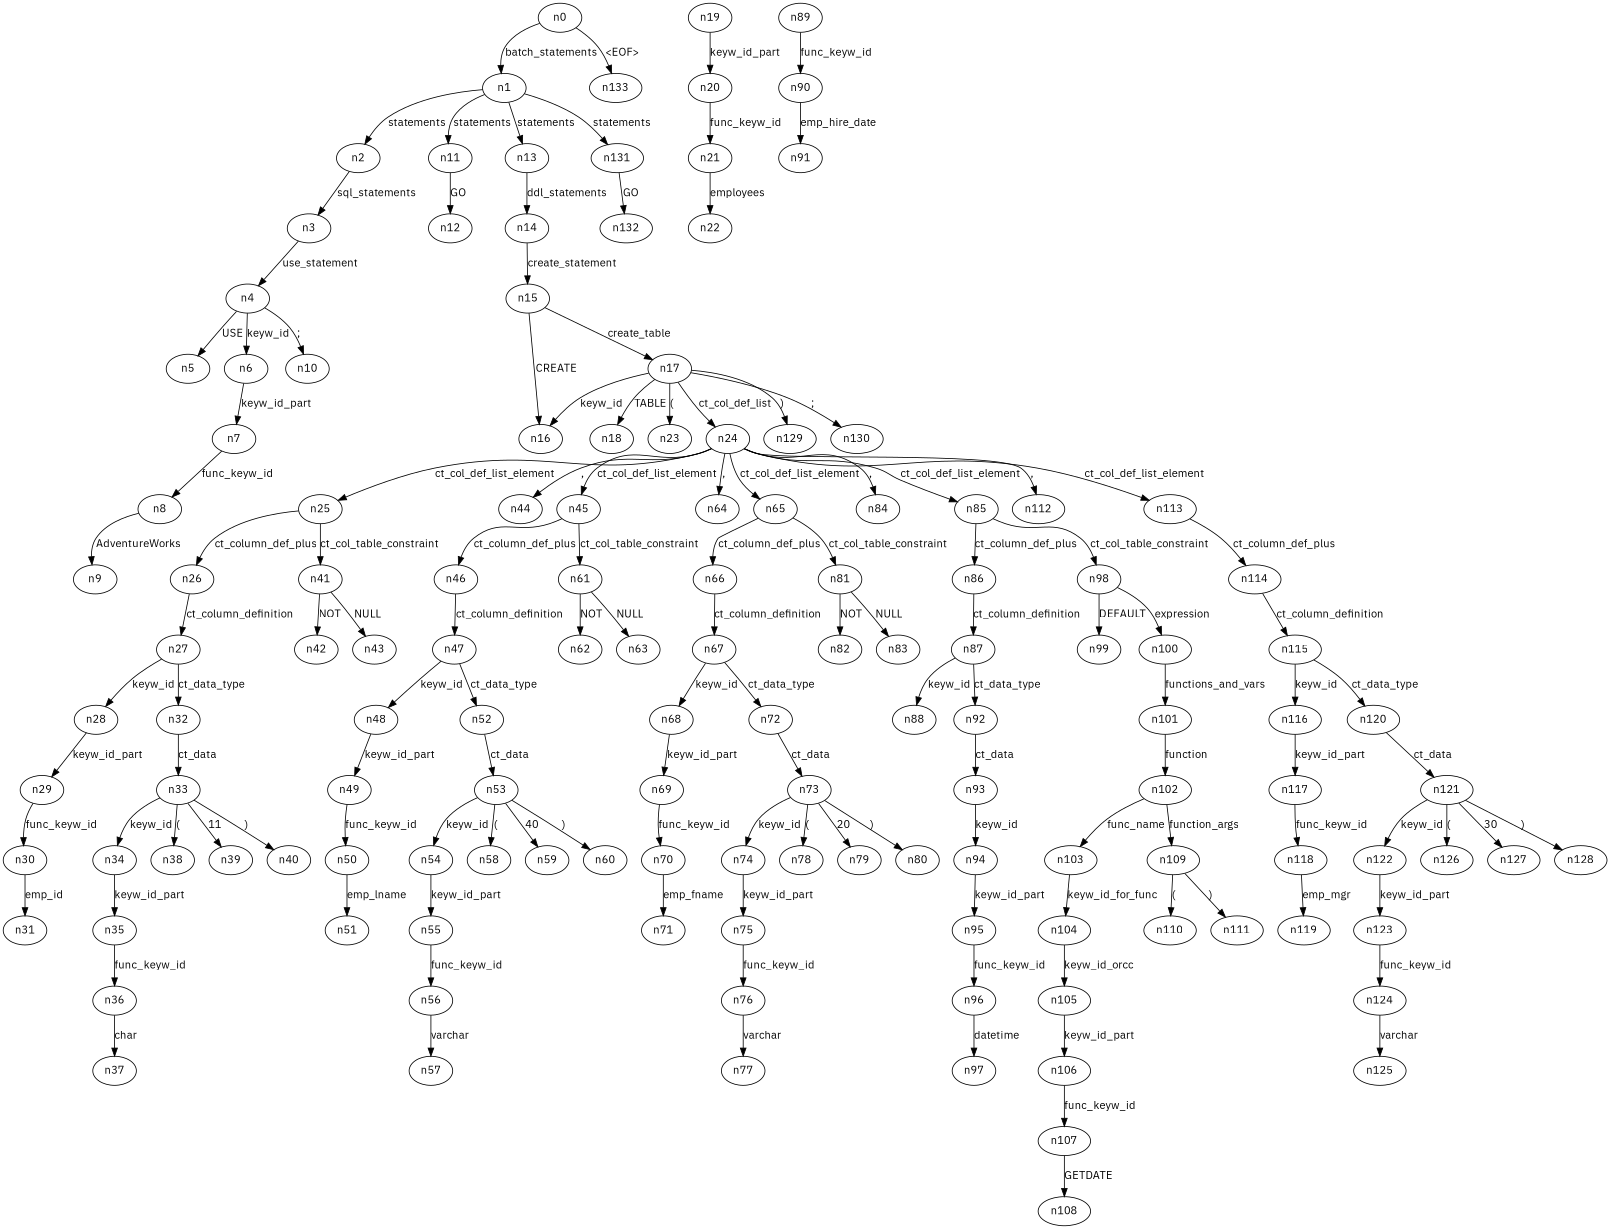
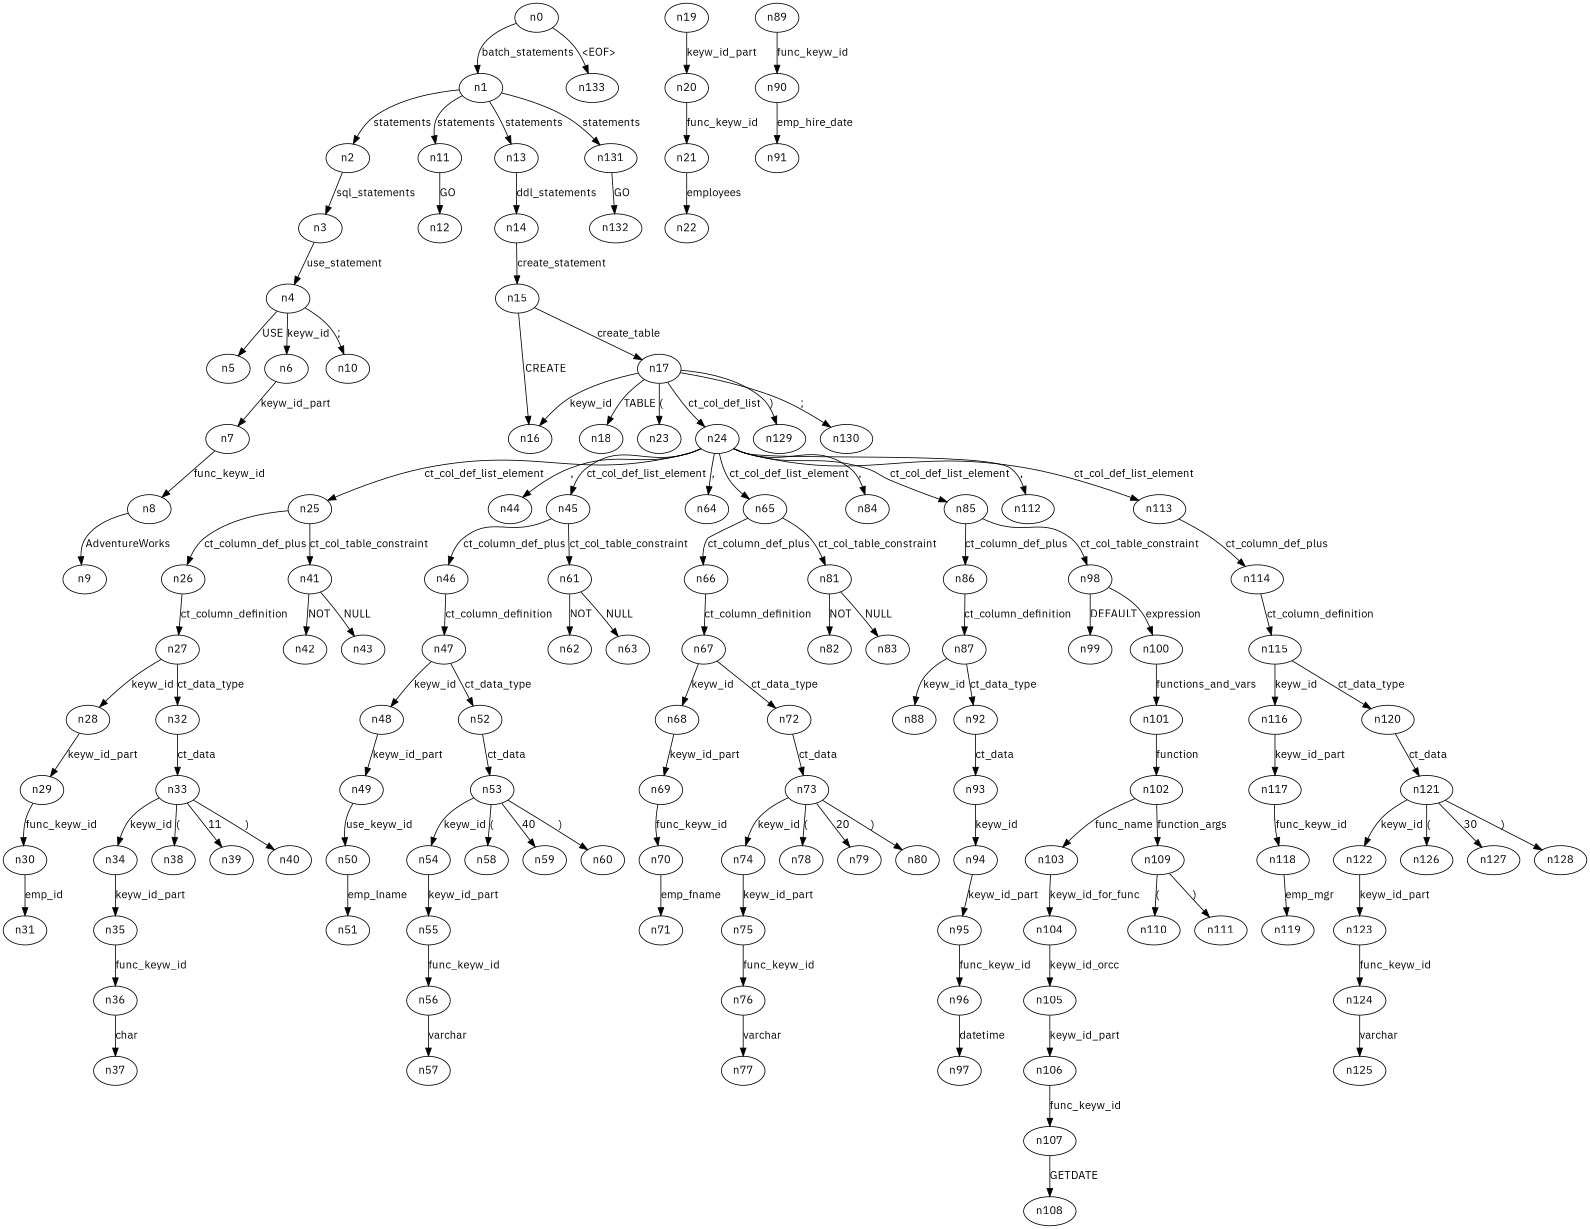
(381, 825) -> (380, 825)
